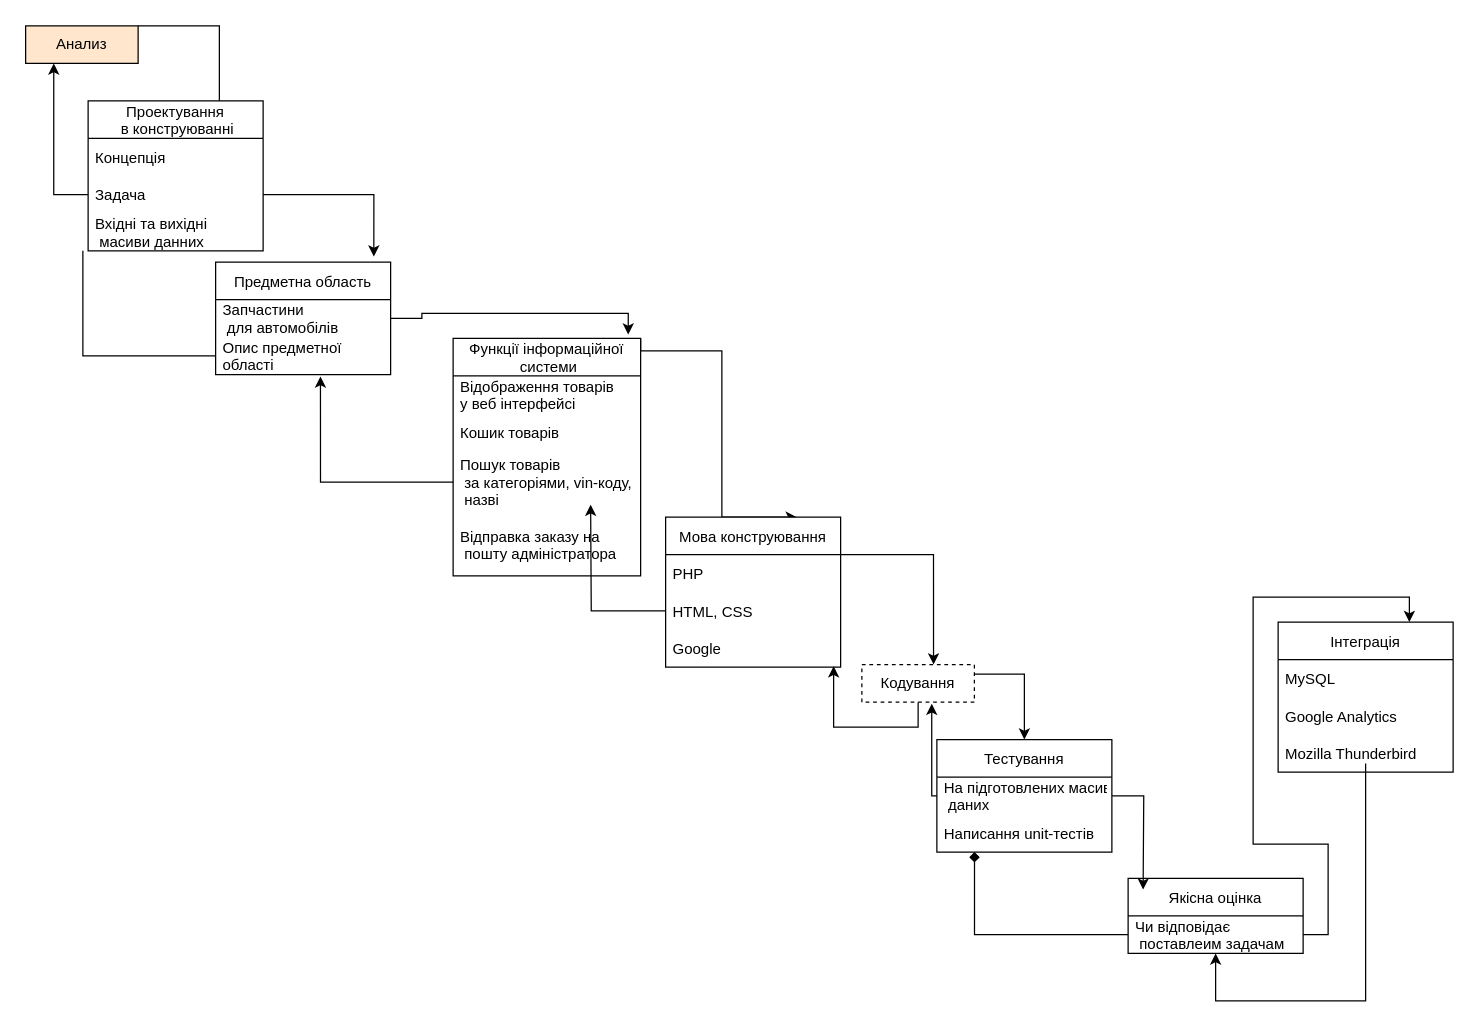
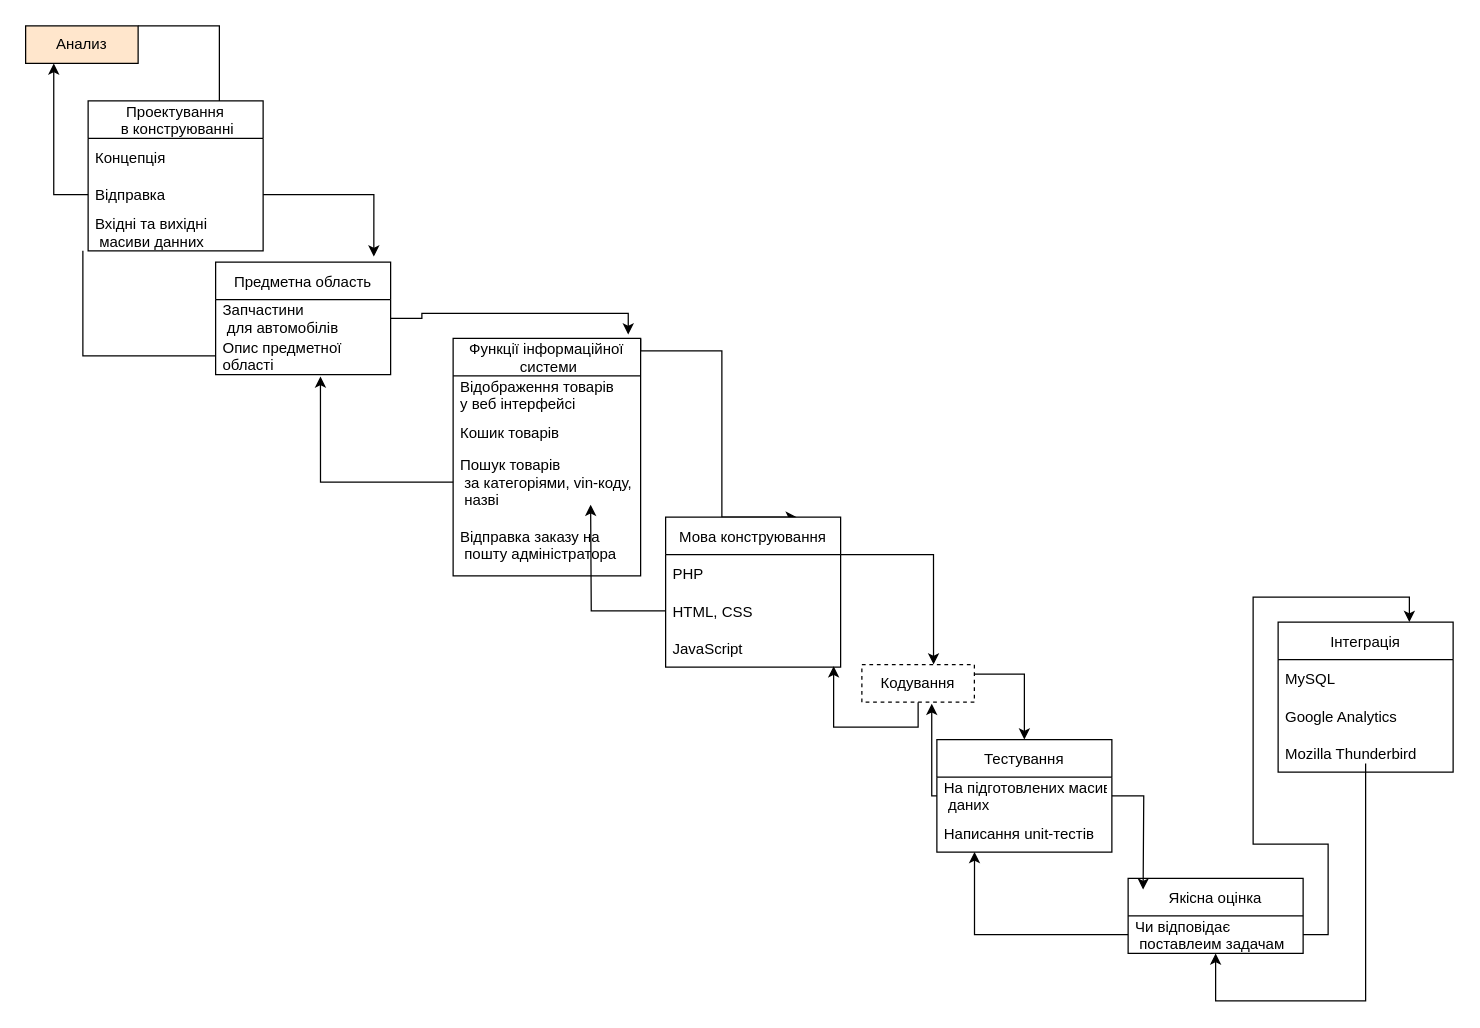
(120, 195) -> (133, 195)
(696, 649) -> (713, 649)
(975, 862) -> (975, 862)
